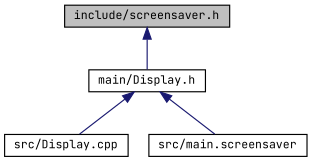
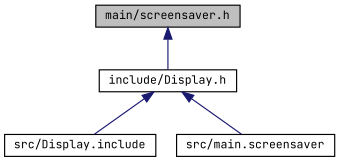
(147, 16) -> (168, 16)
(147, 81) -> (168, 81)
(66, 145) -> (80, 145)
